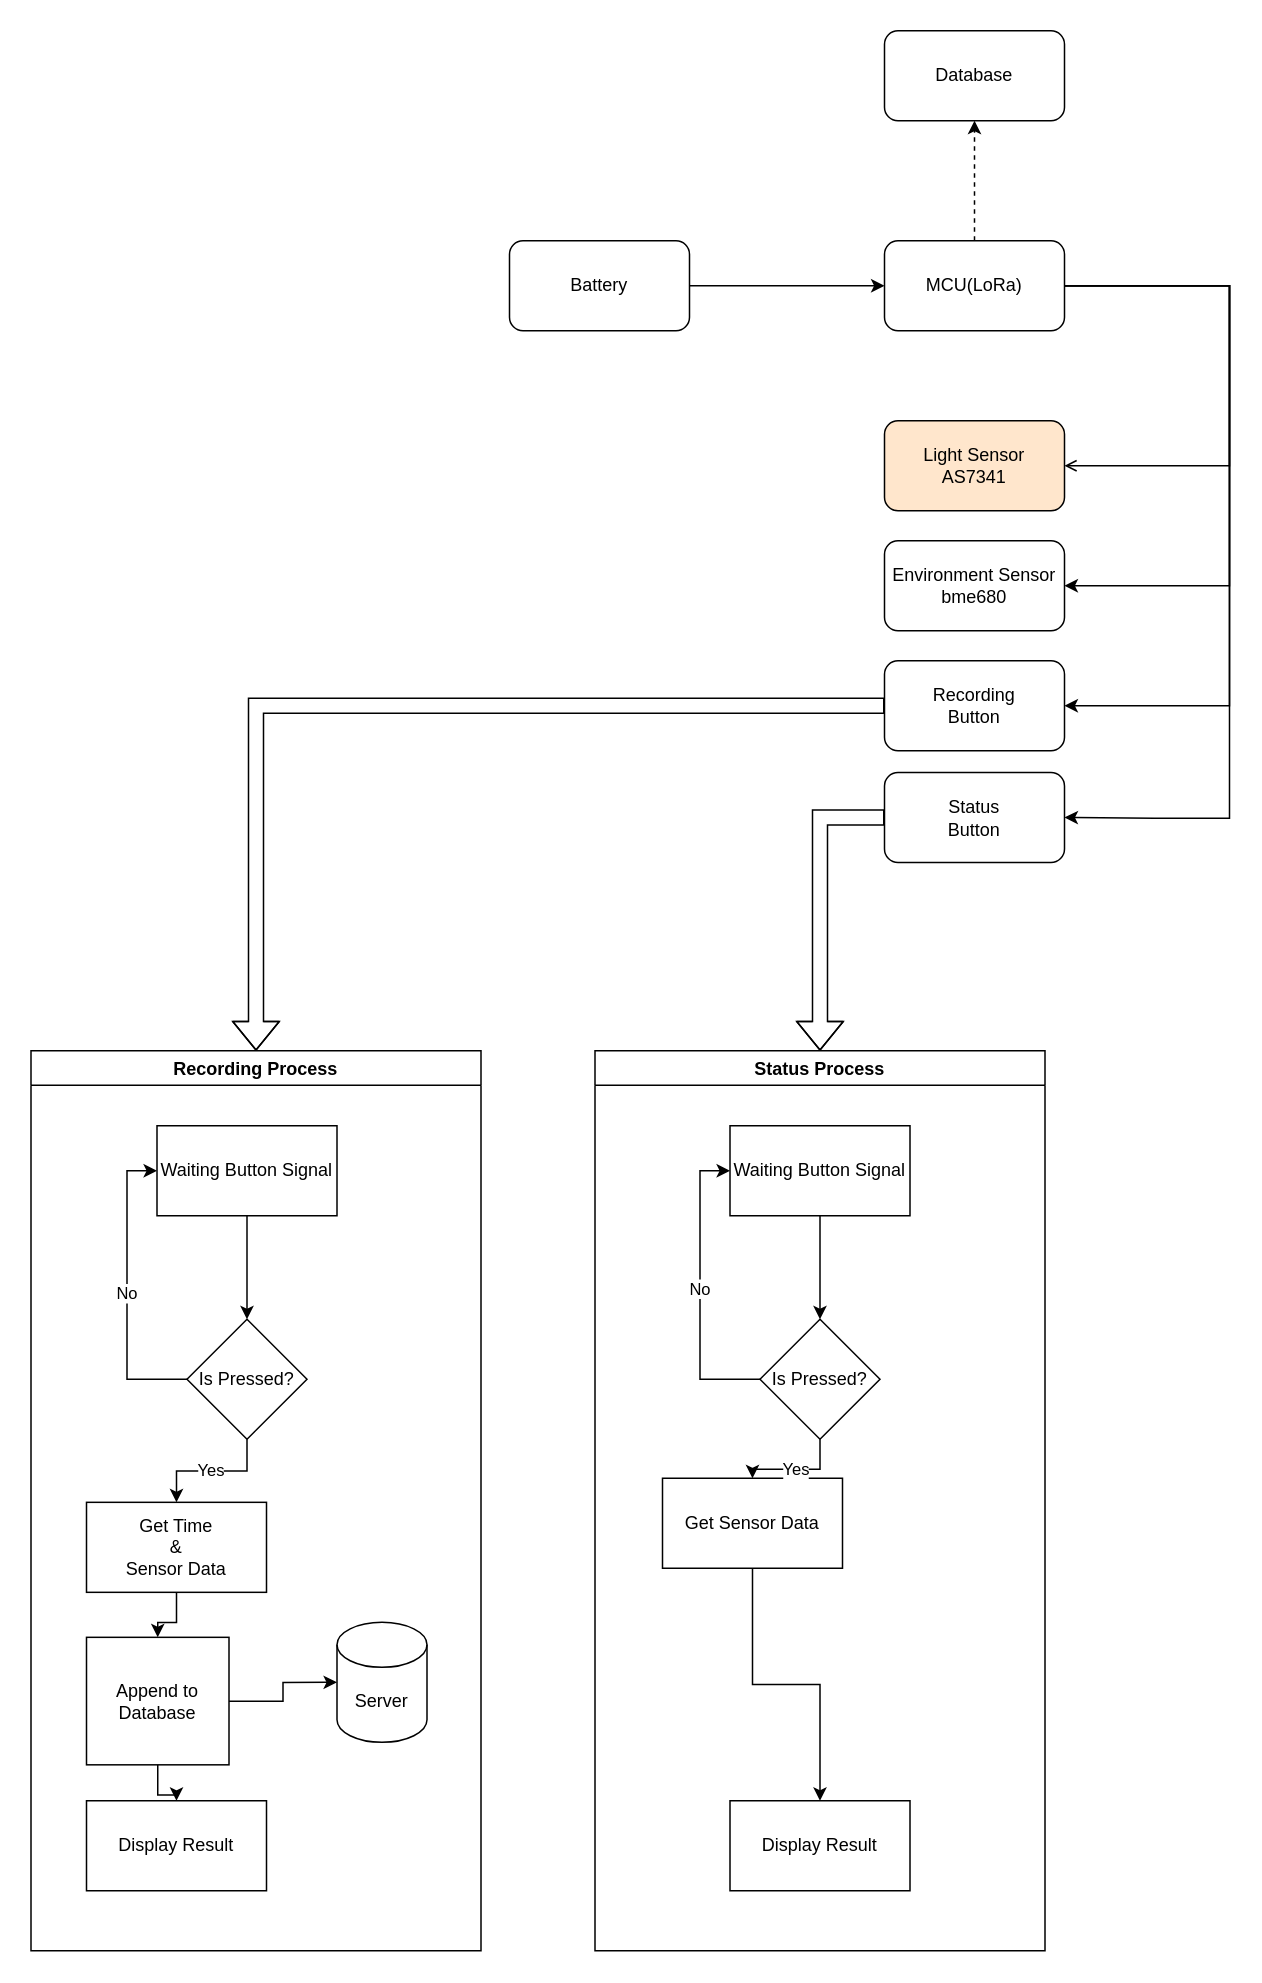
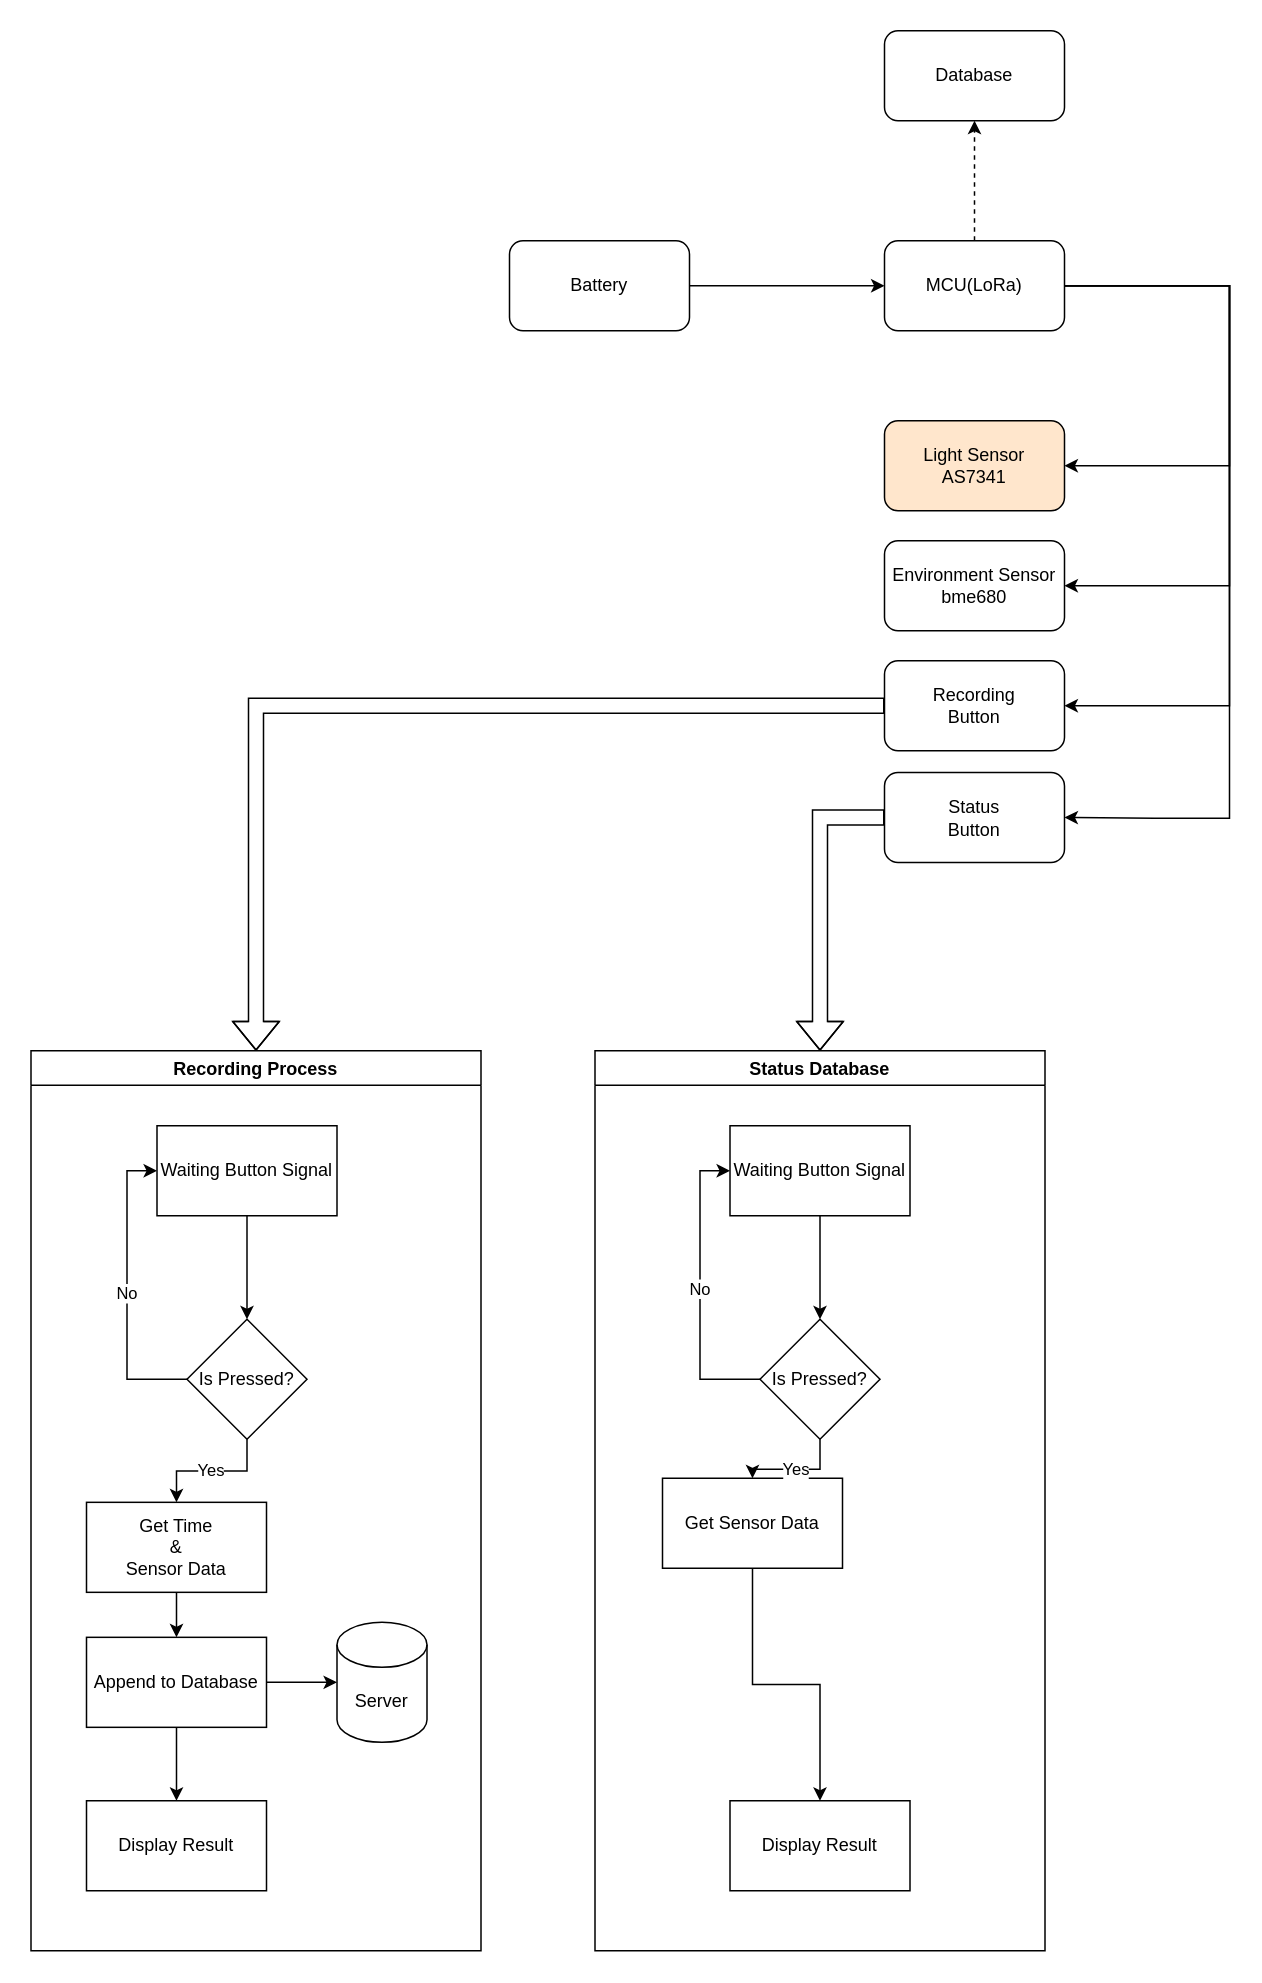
(1073, 466) -> (1076, 466)
(819, 1069) -> (819, 1069)
(158, 1701) -> (176, 1682)
